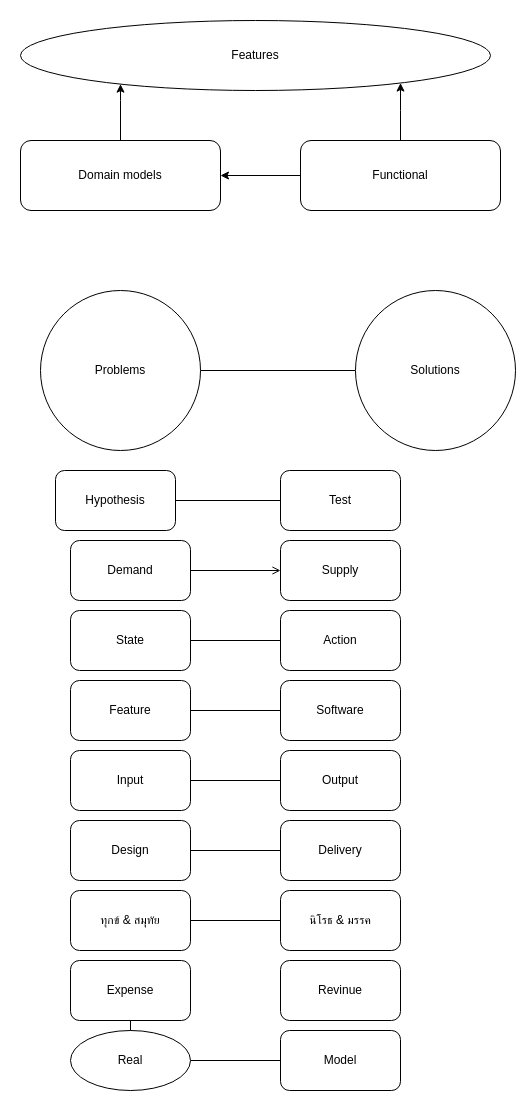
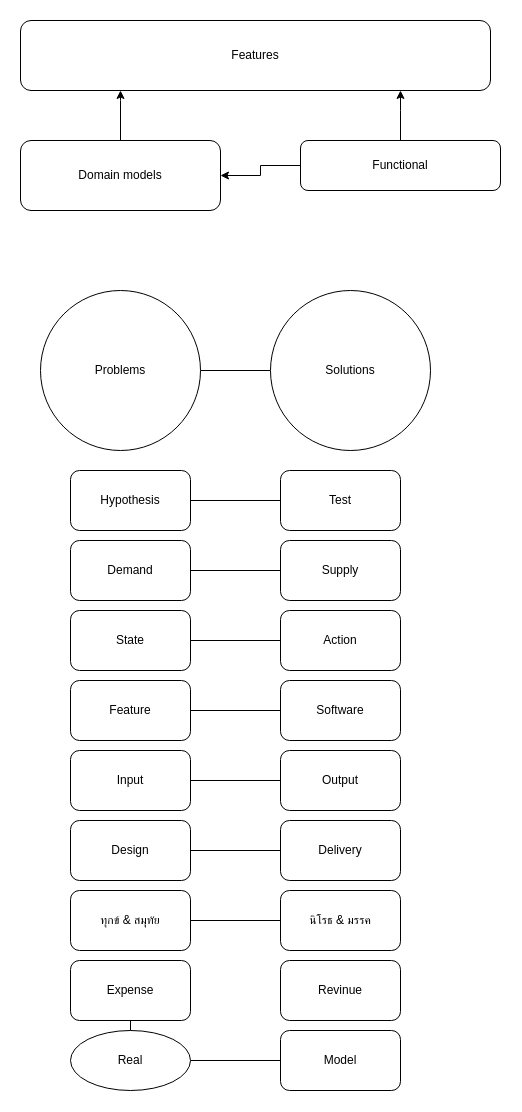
(256, 56) -> (256, 56)
(401, 176) -> (401, 166)
(436, 371) -> (351, 371)
(116, 501) -> (131, 501)
(275, 571) -> (275, 571)
